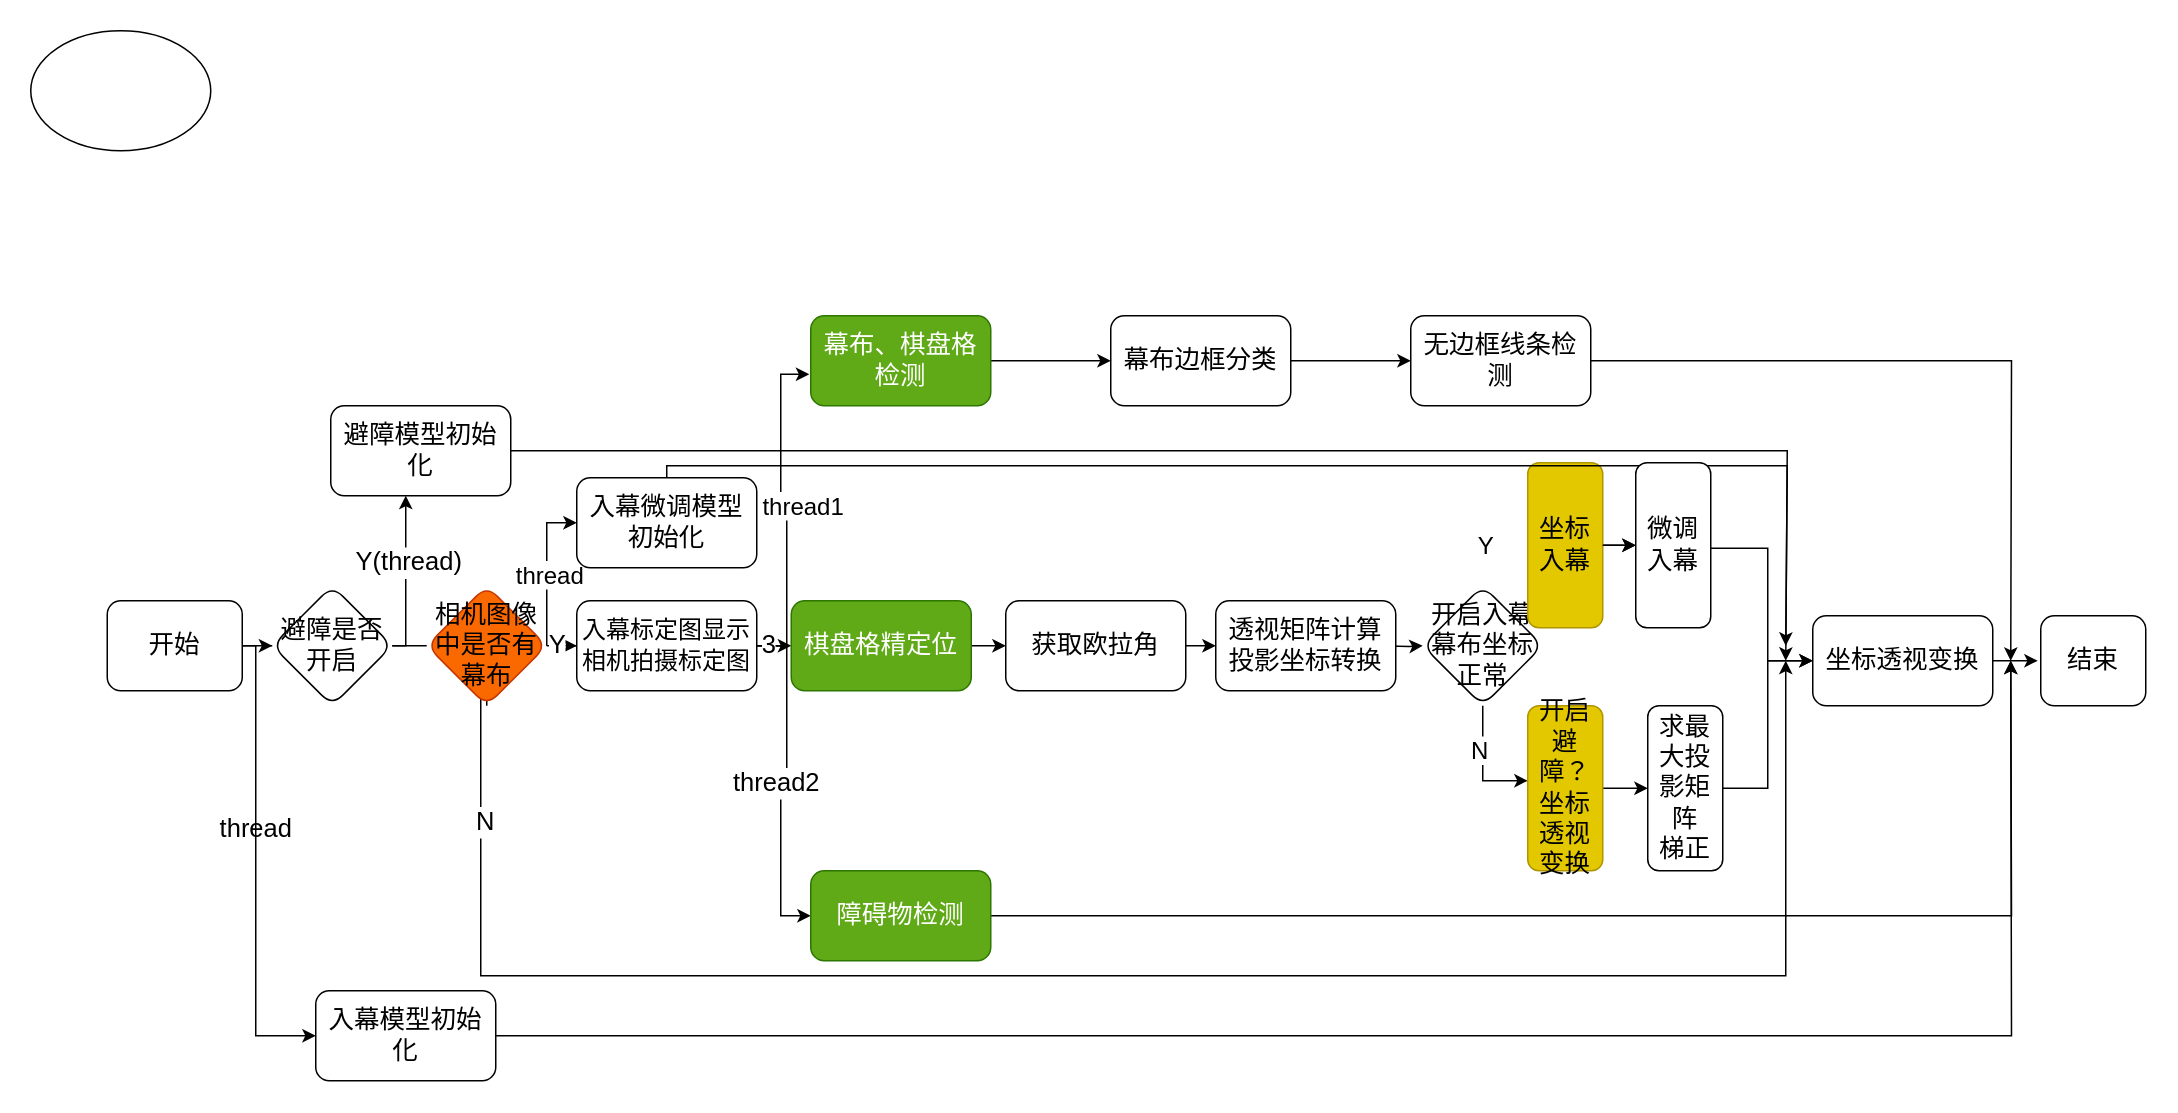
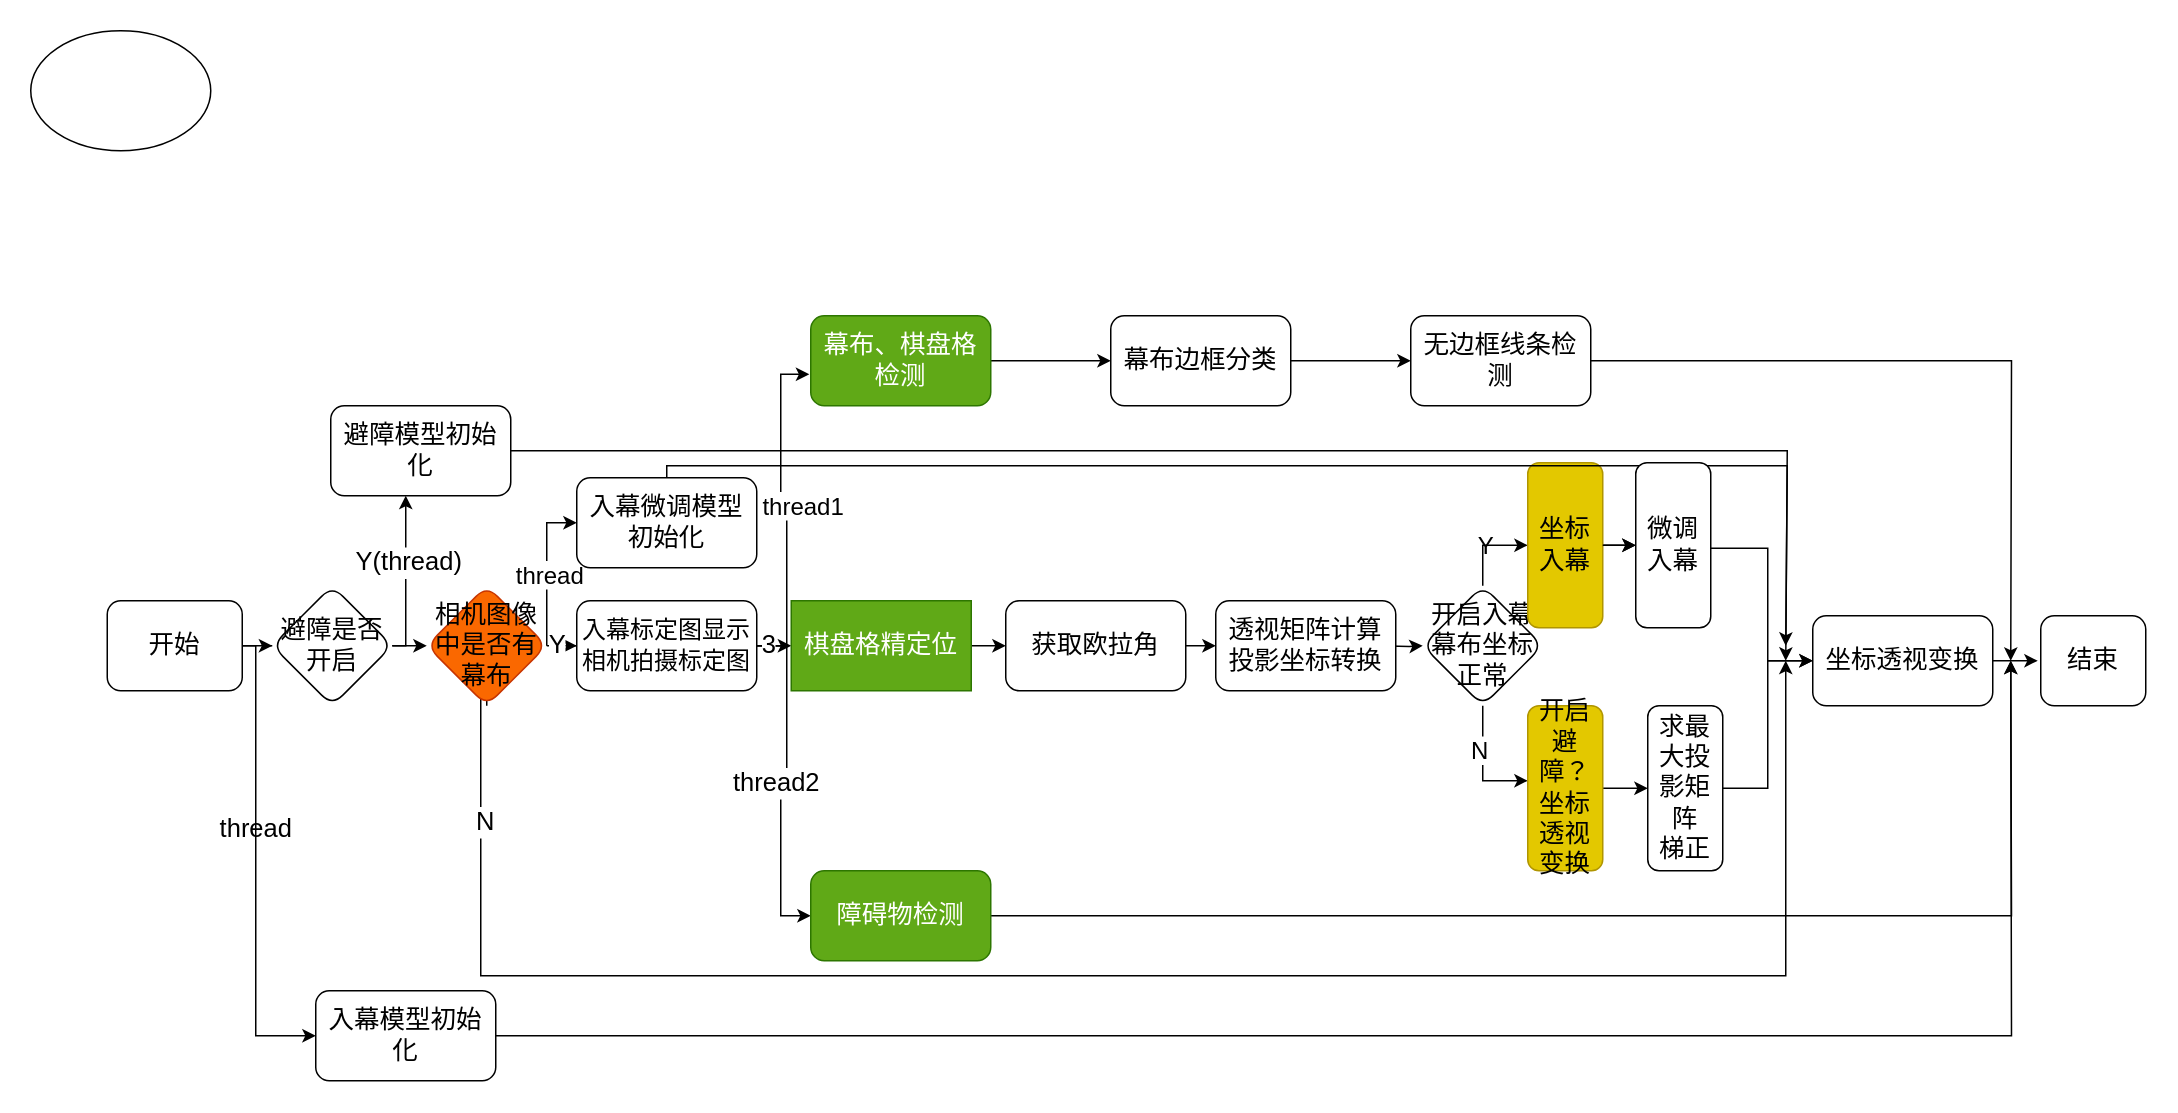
none -> (1483, 548)
(419, 646) -> (415, 646)
(881, 646) -> (881, 646)
